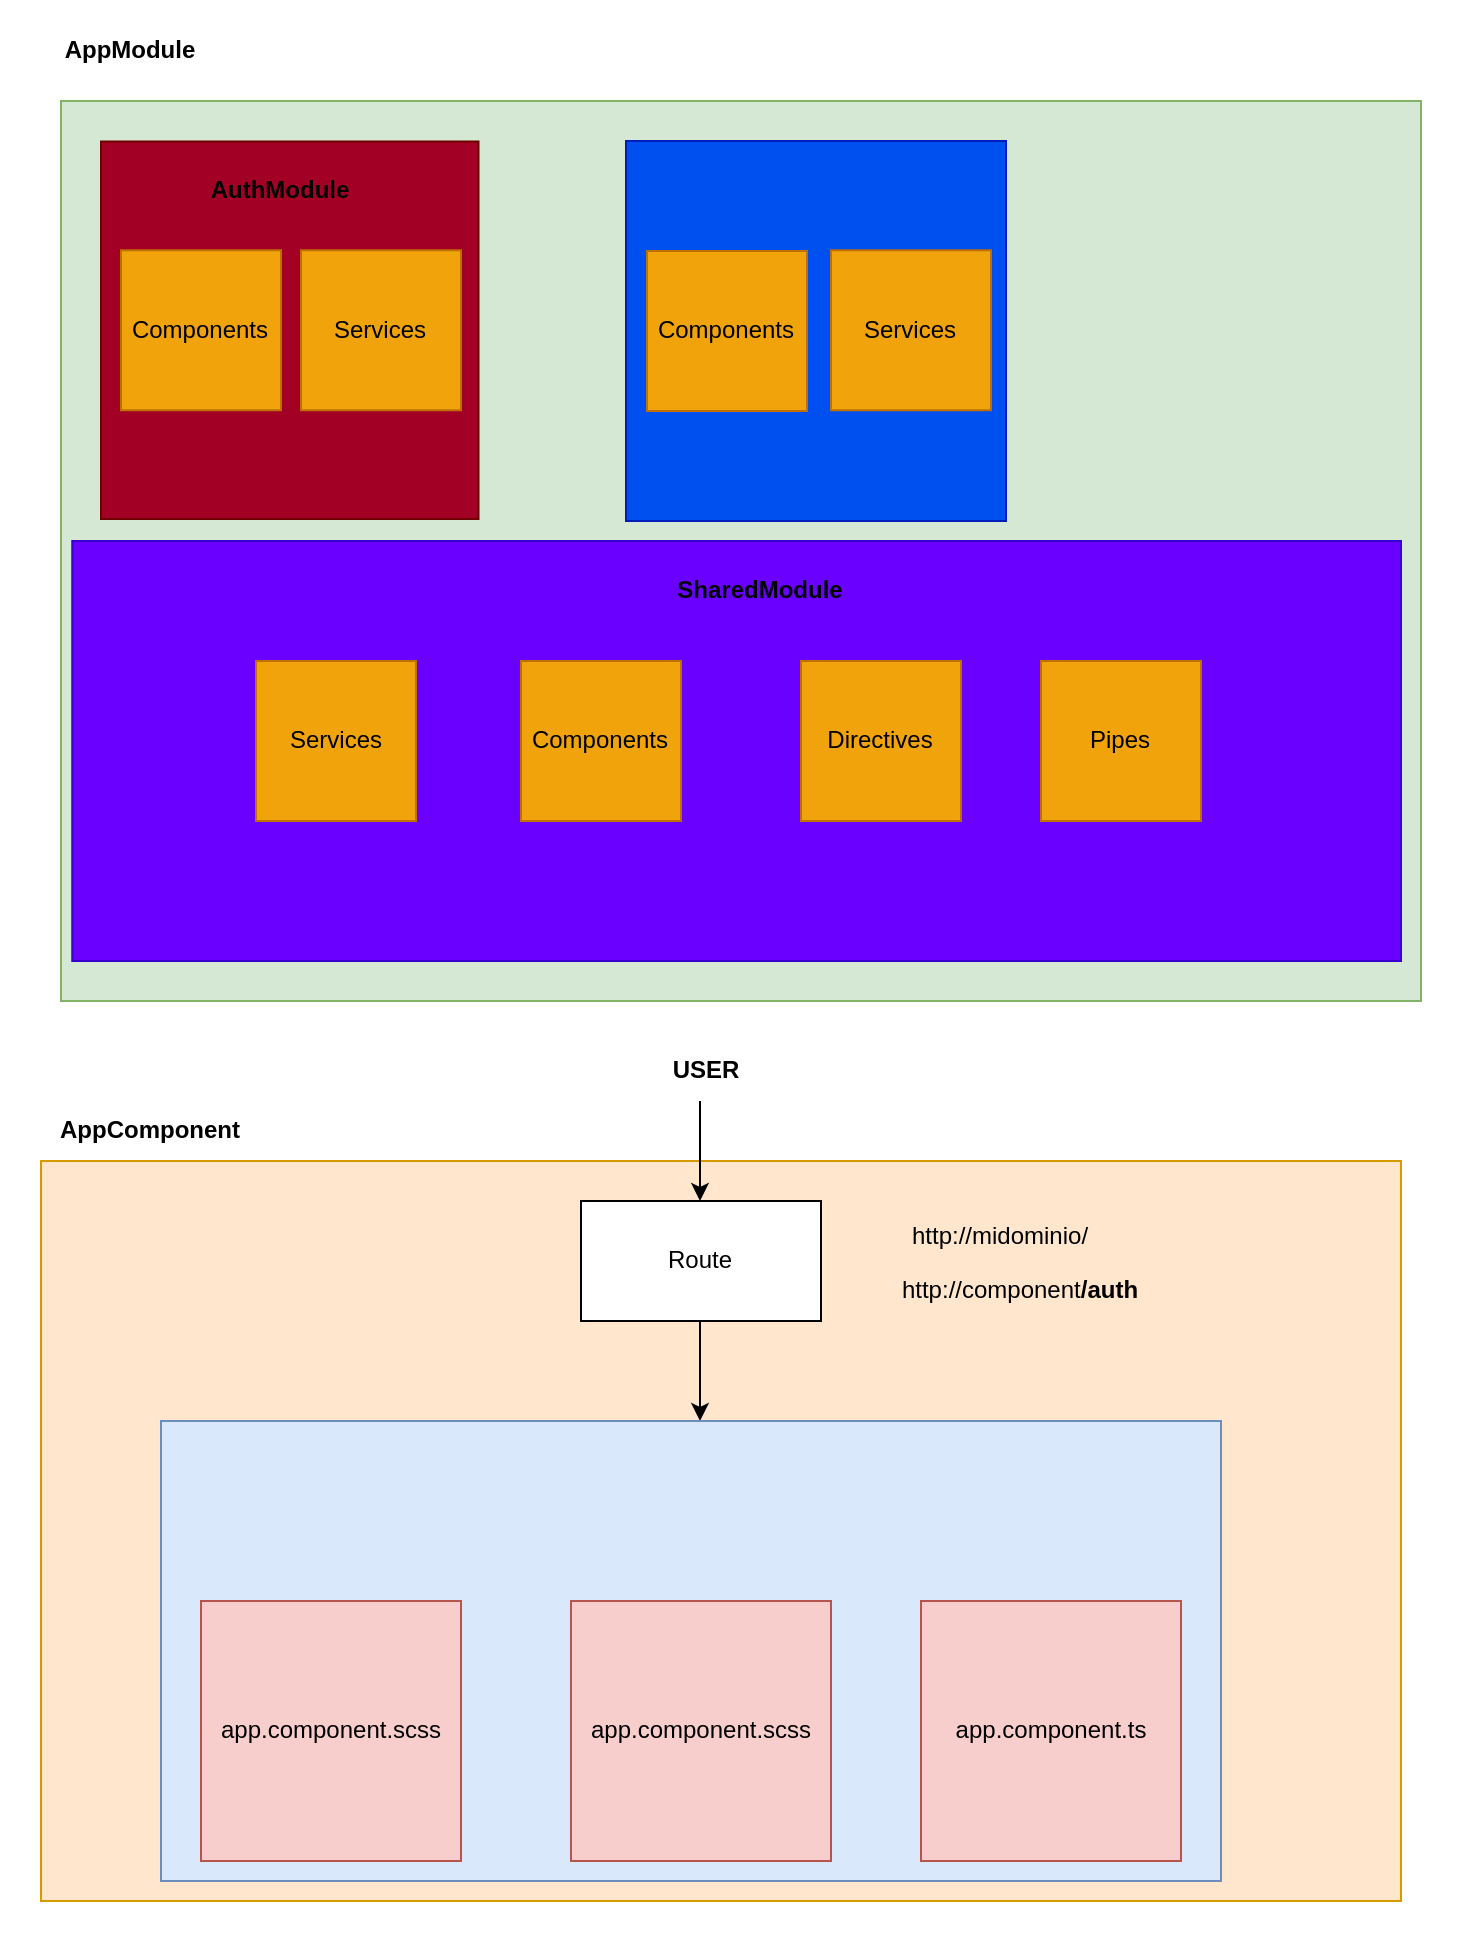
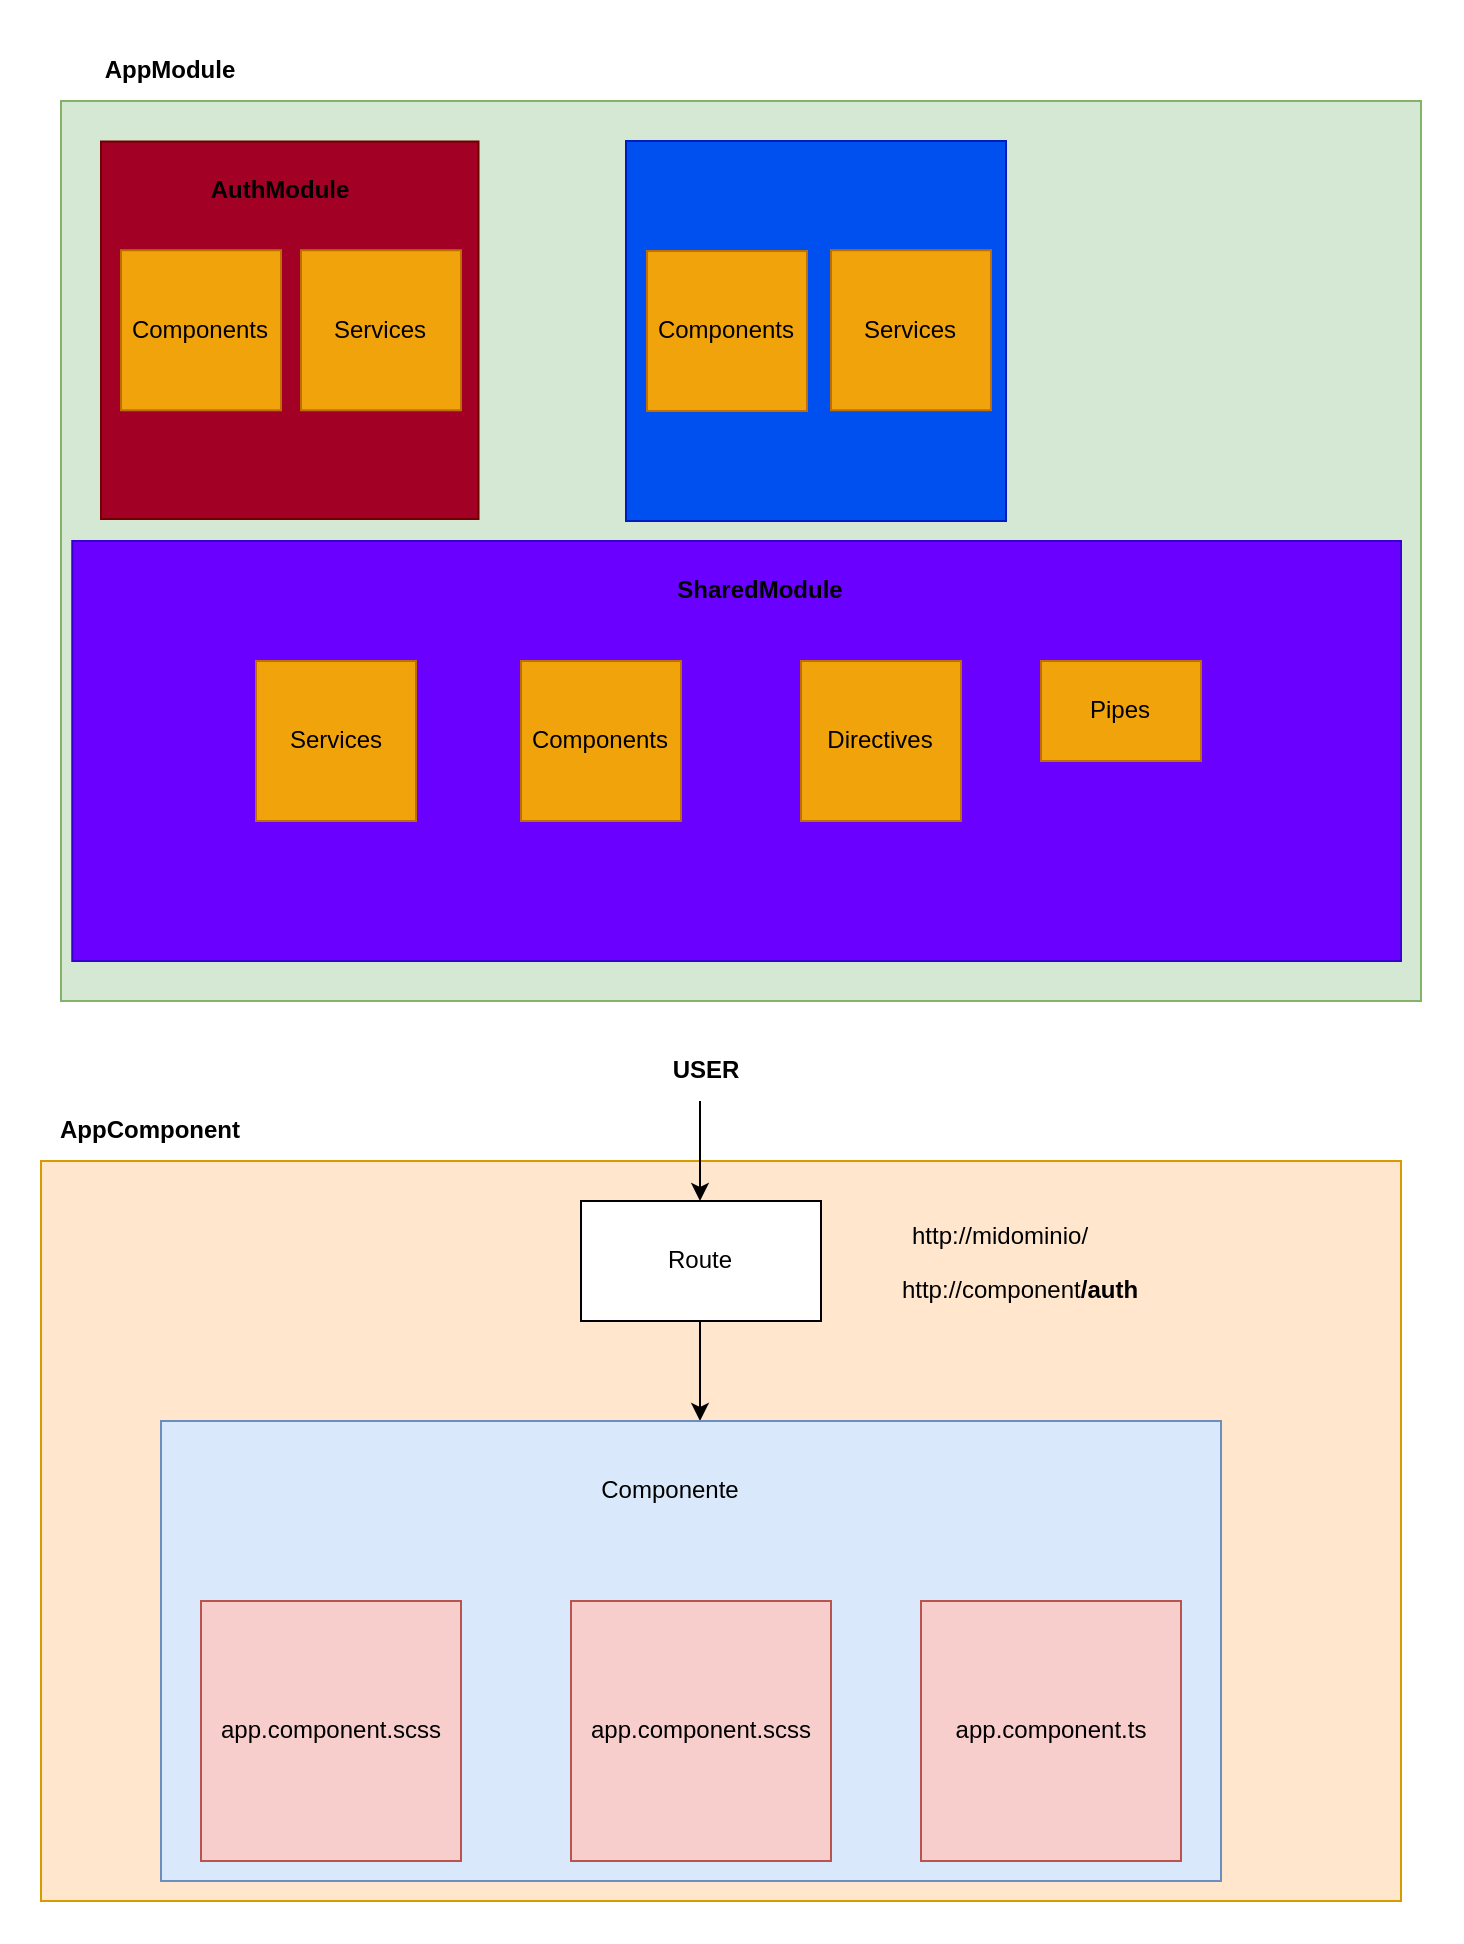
(131, 51) -> (171, 71)
(1121, 741) -> (1121, 711)
none -> (671, 1491)
